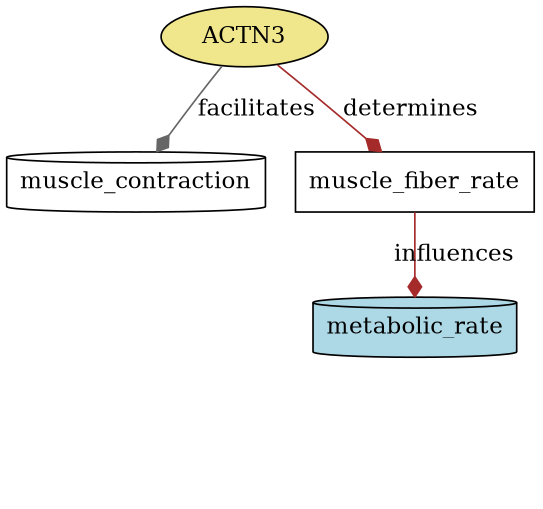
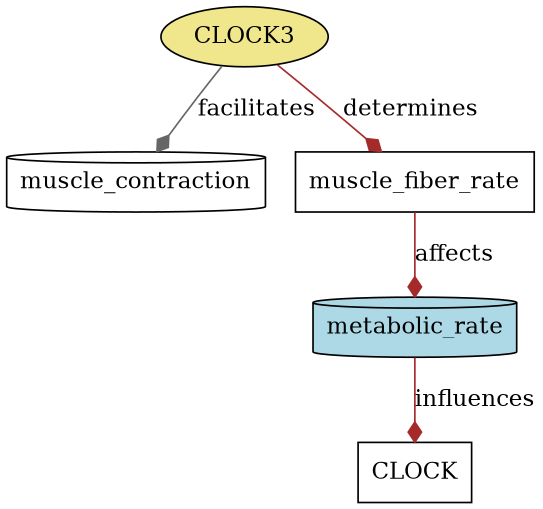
(245, 37) -> (245, 37)
(455, 255) -> (455, 255)
none -> (415, 472)
